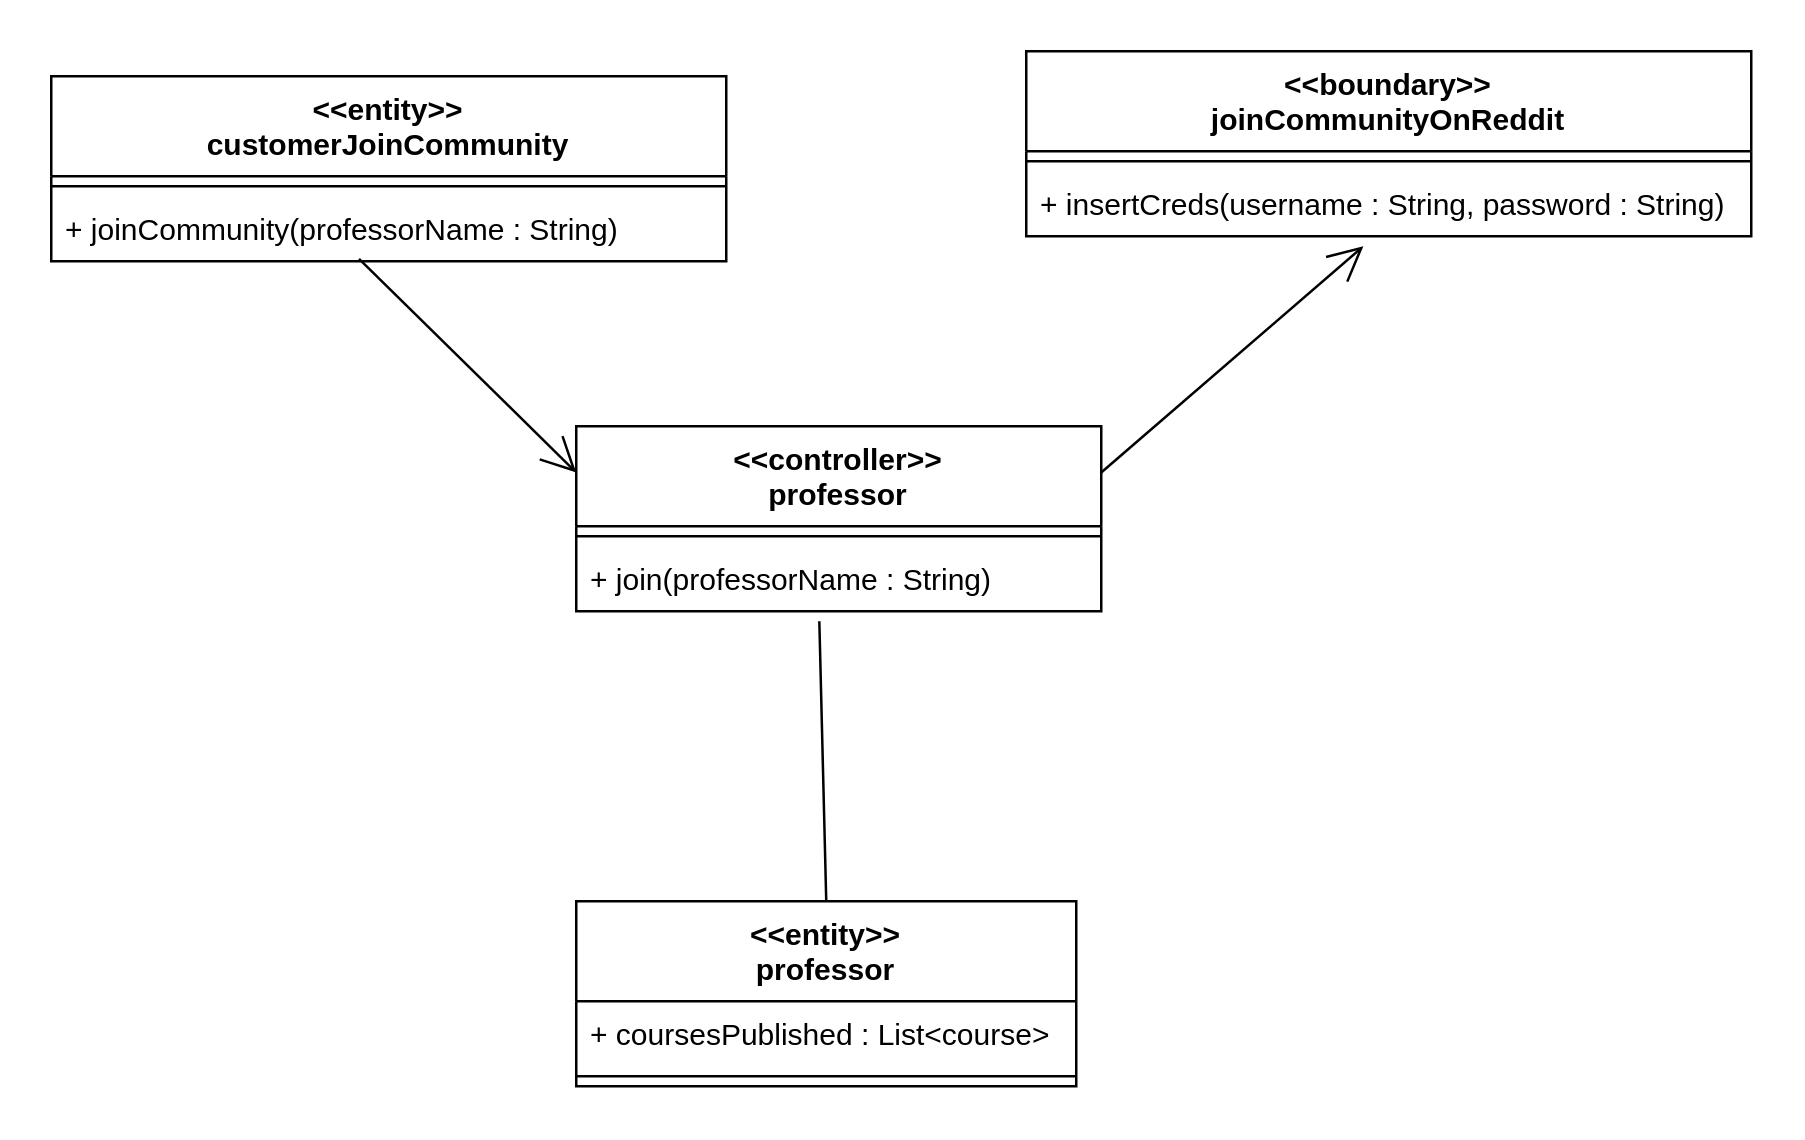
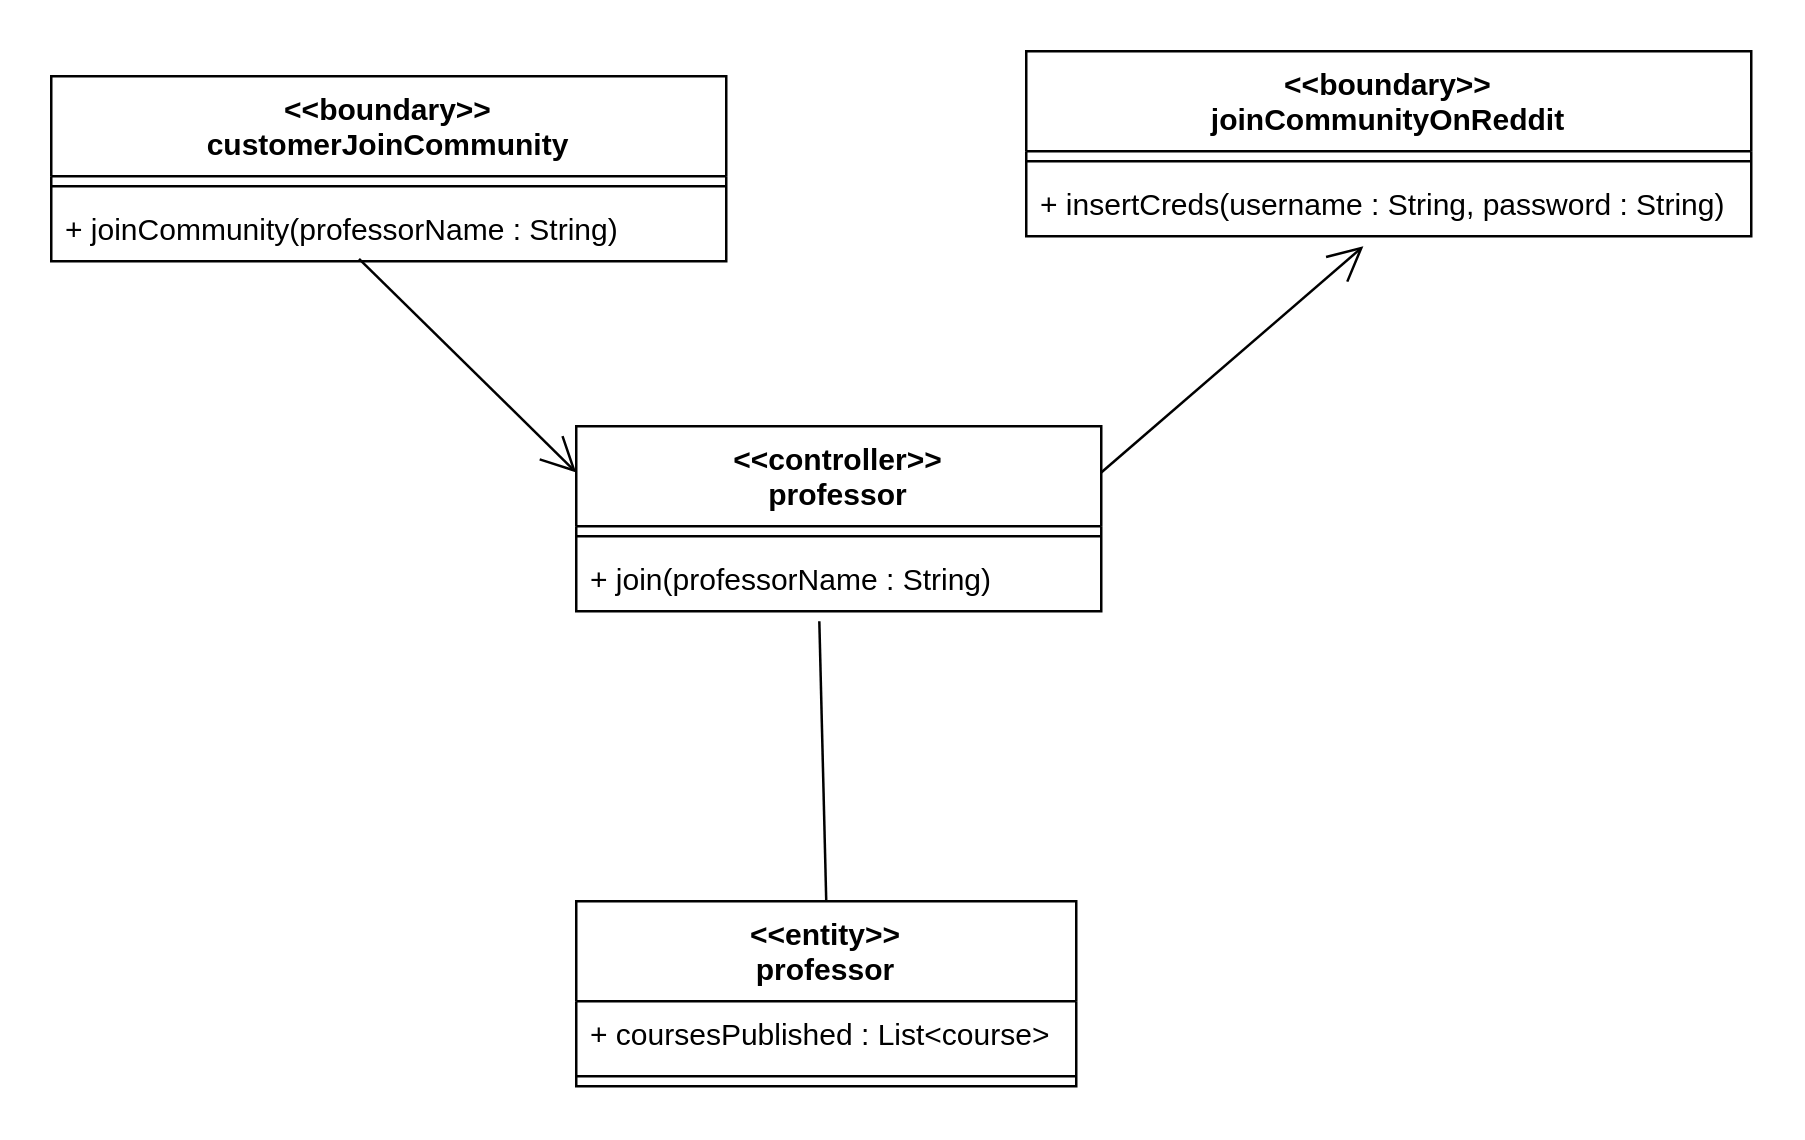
(389, 130) -> (389, 130)
